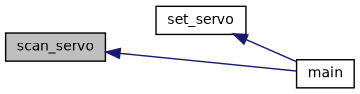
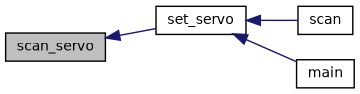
none -> (325, 20)
(208, 62) -> (138, 32)
